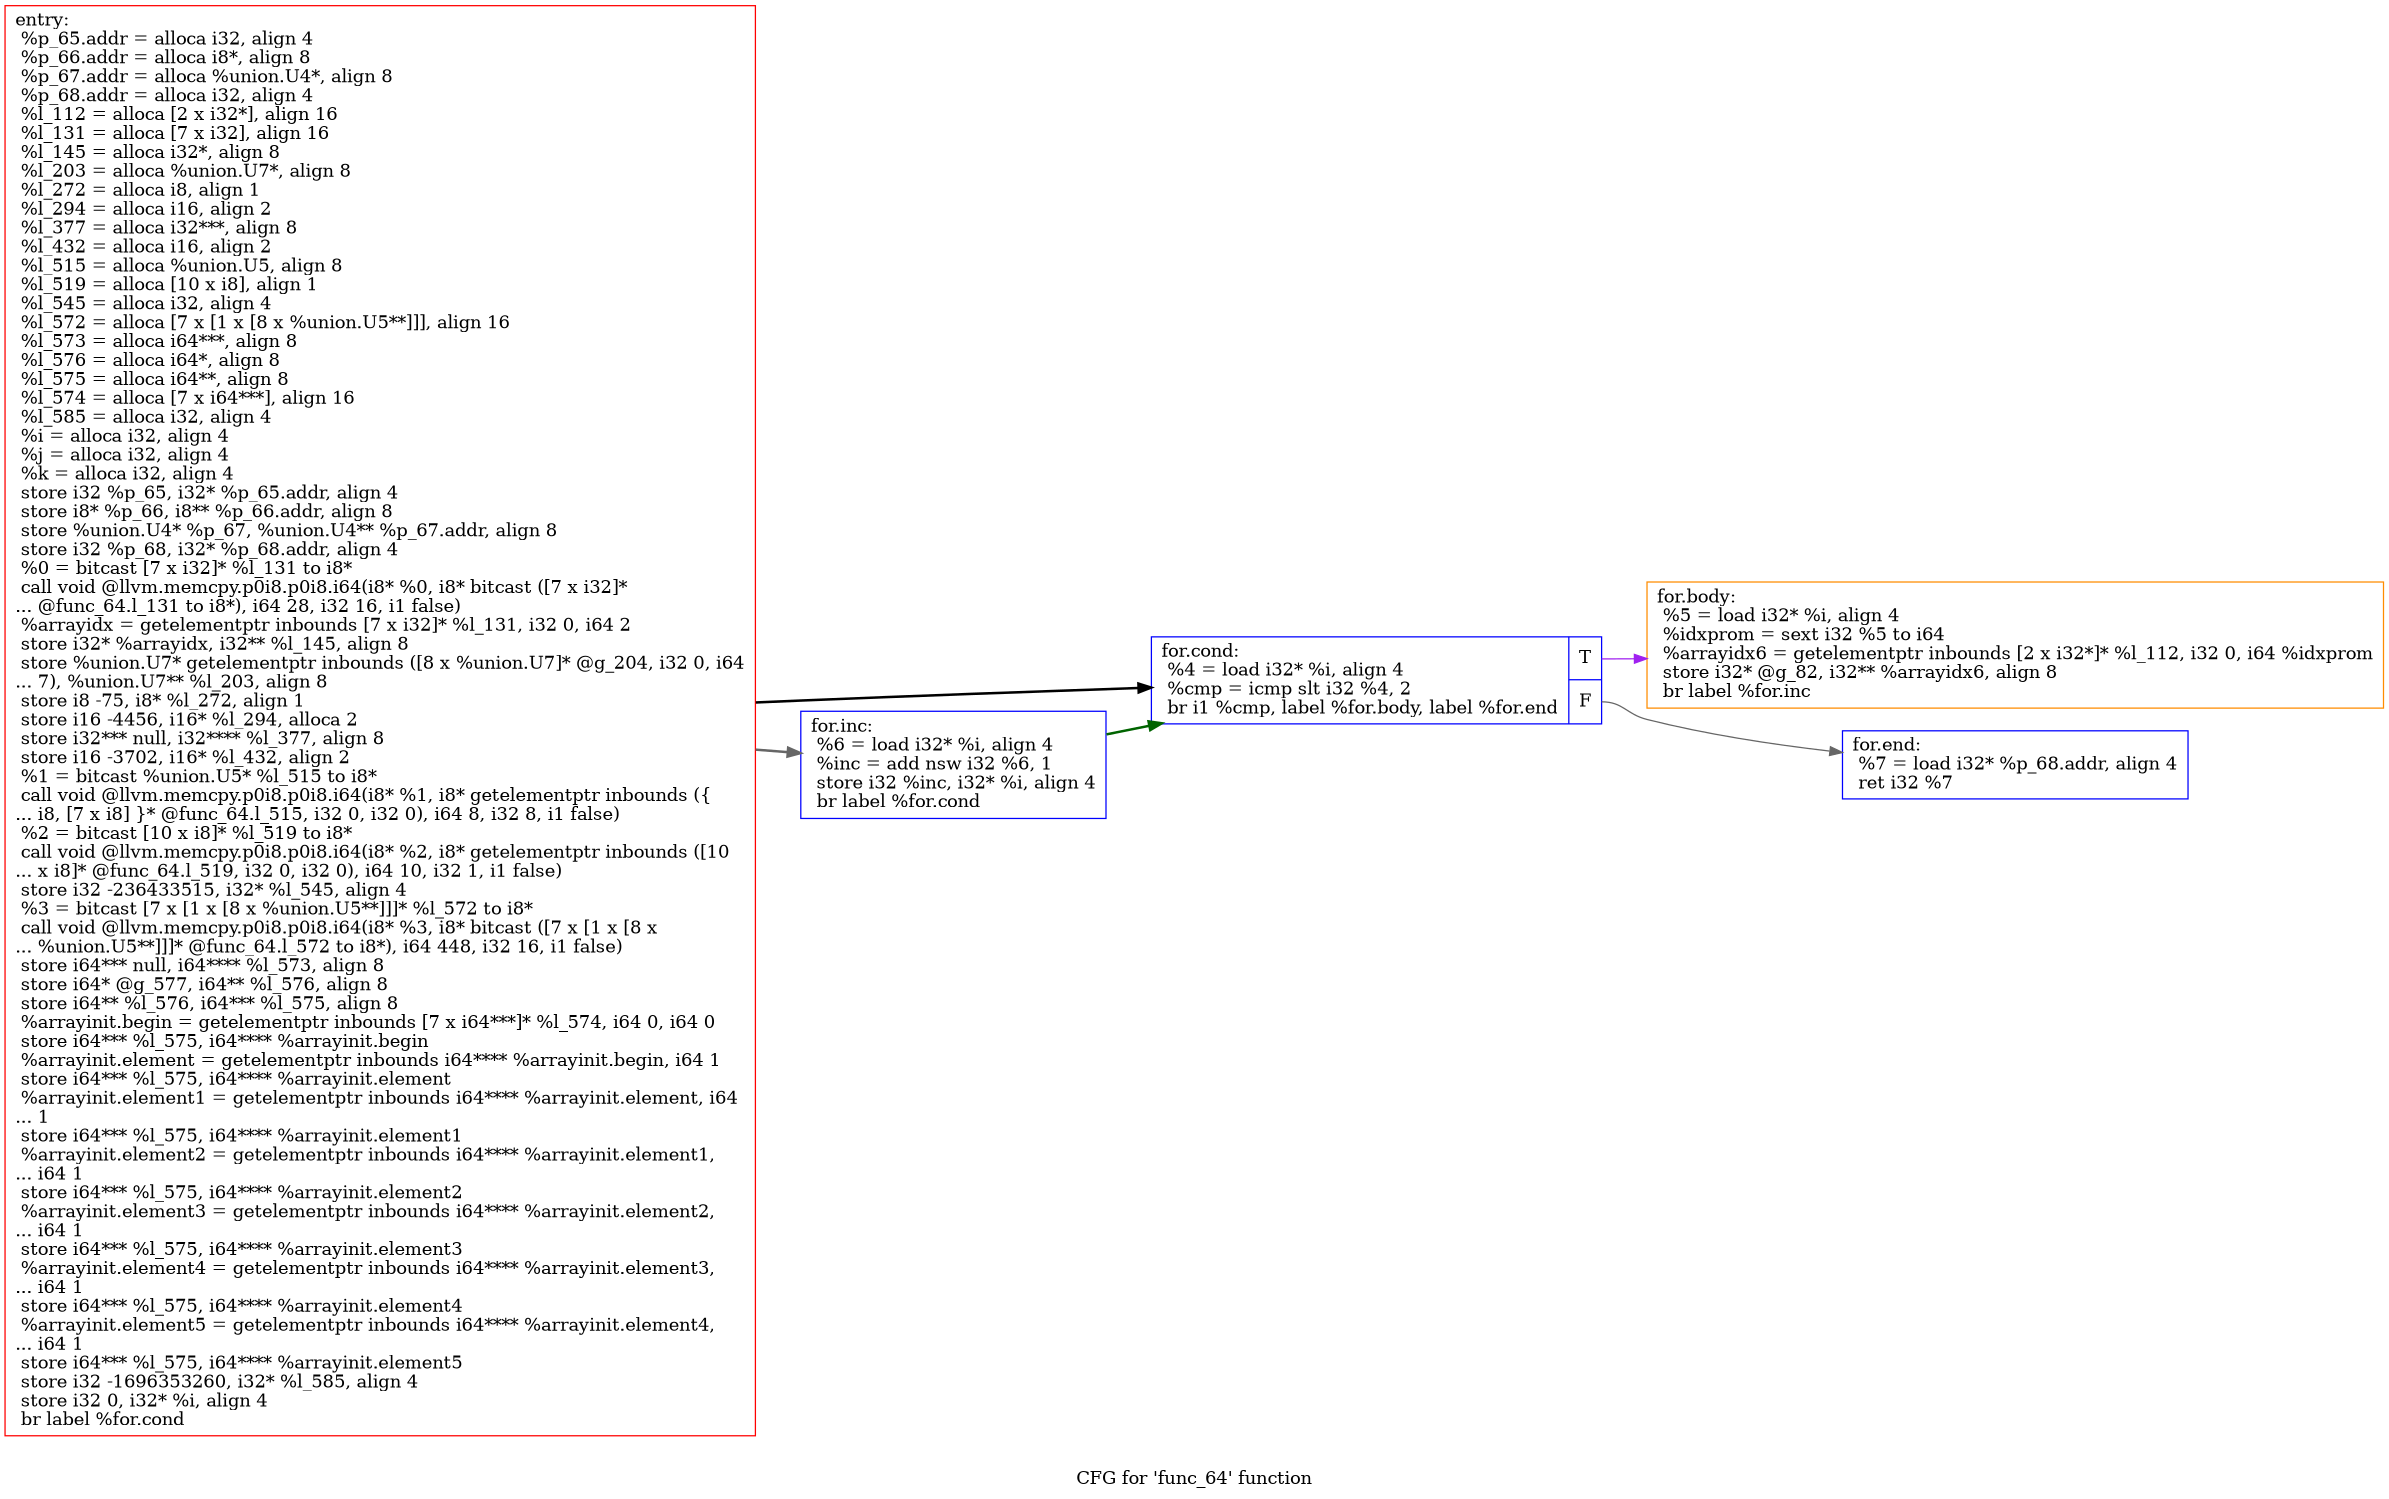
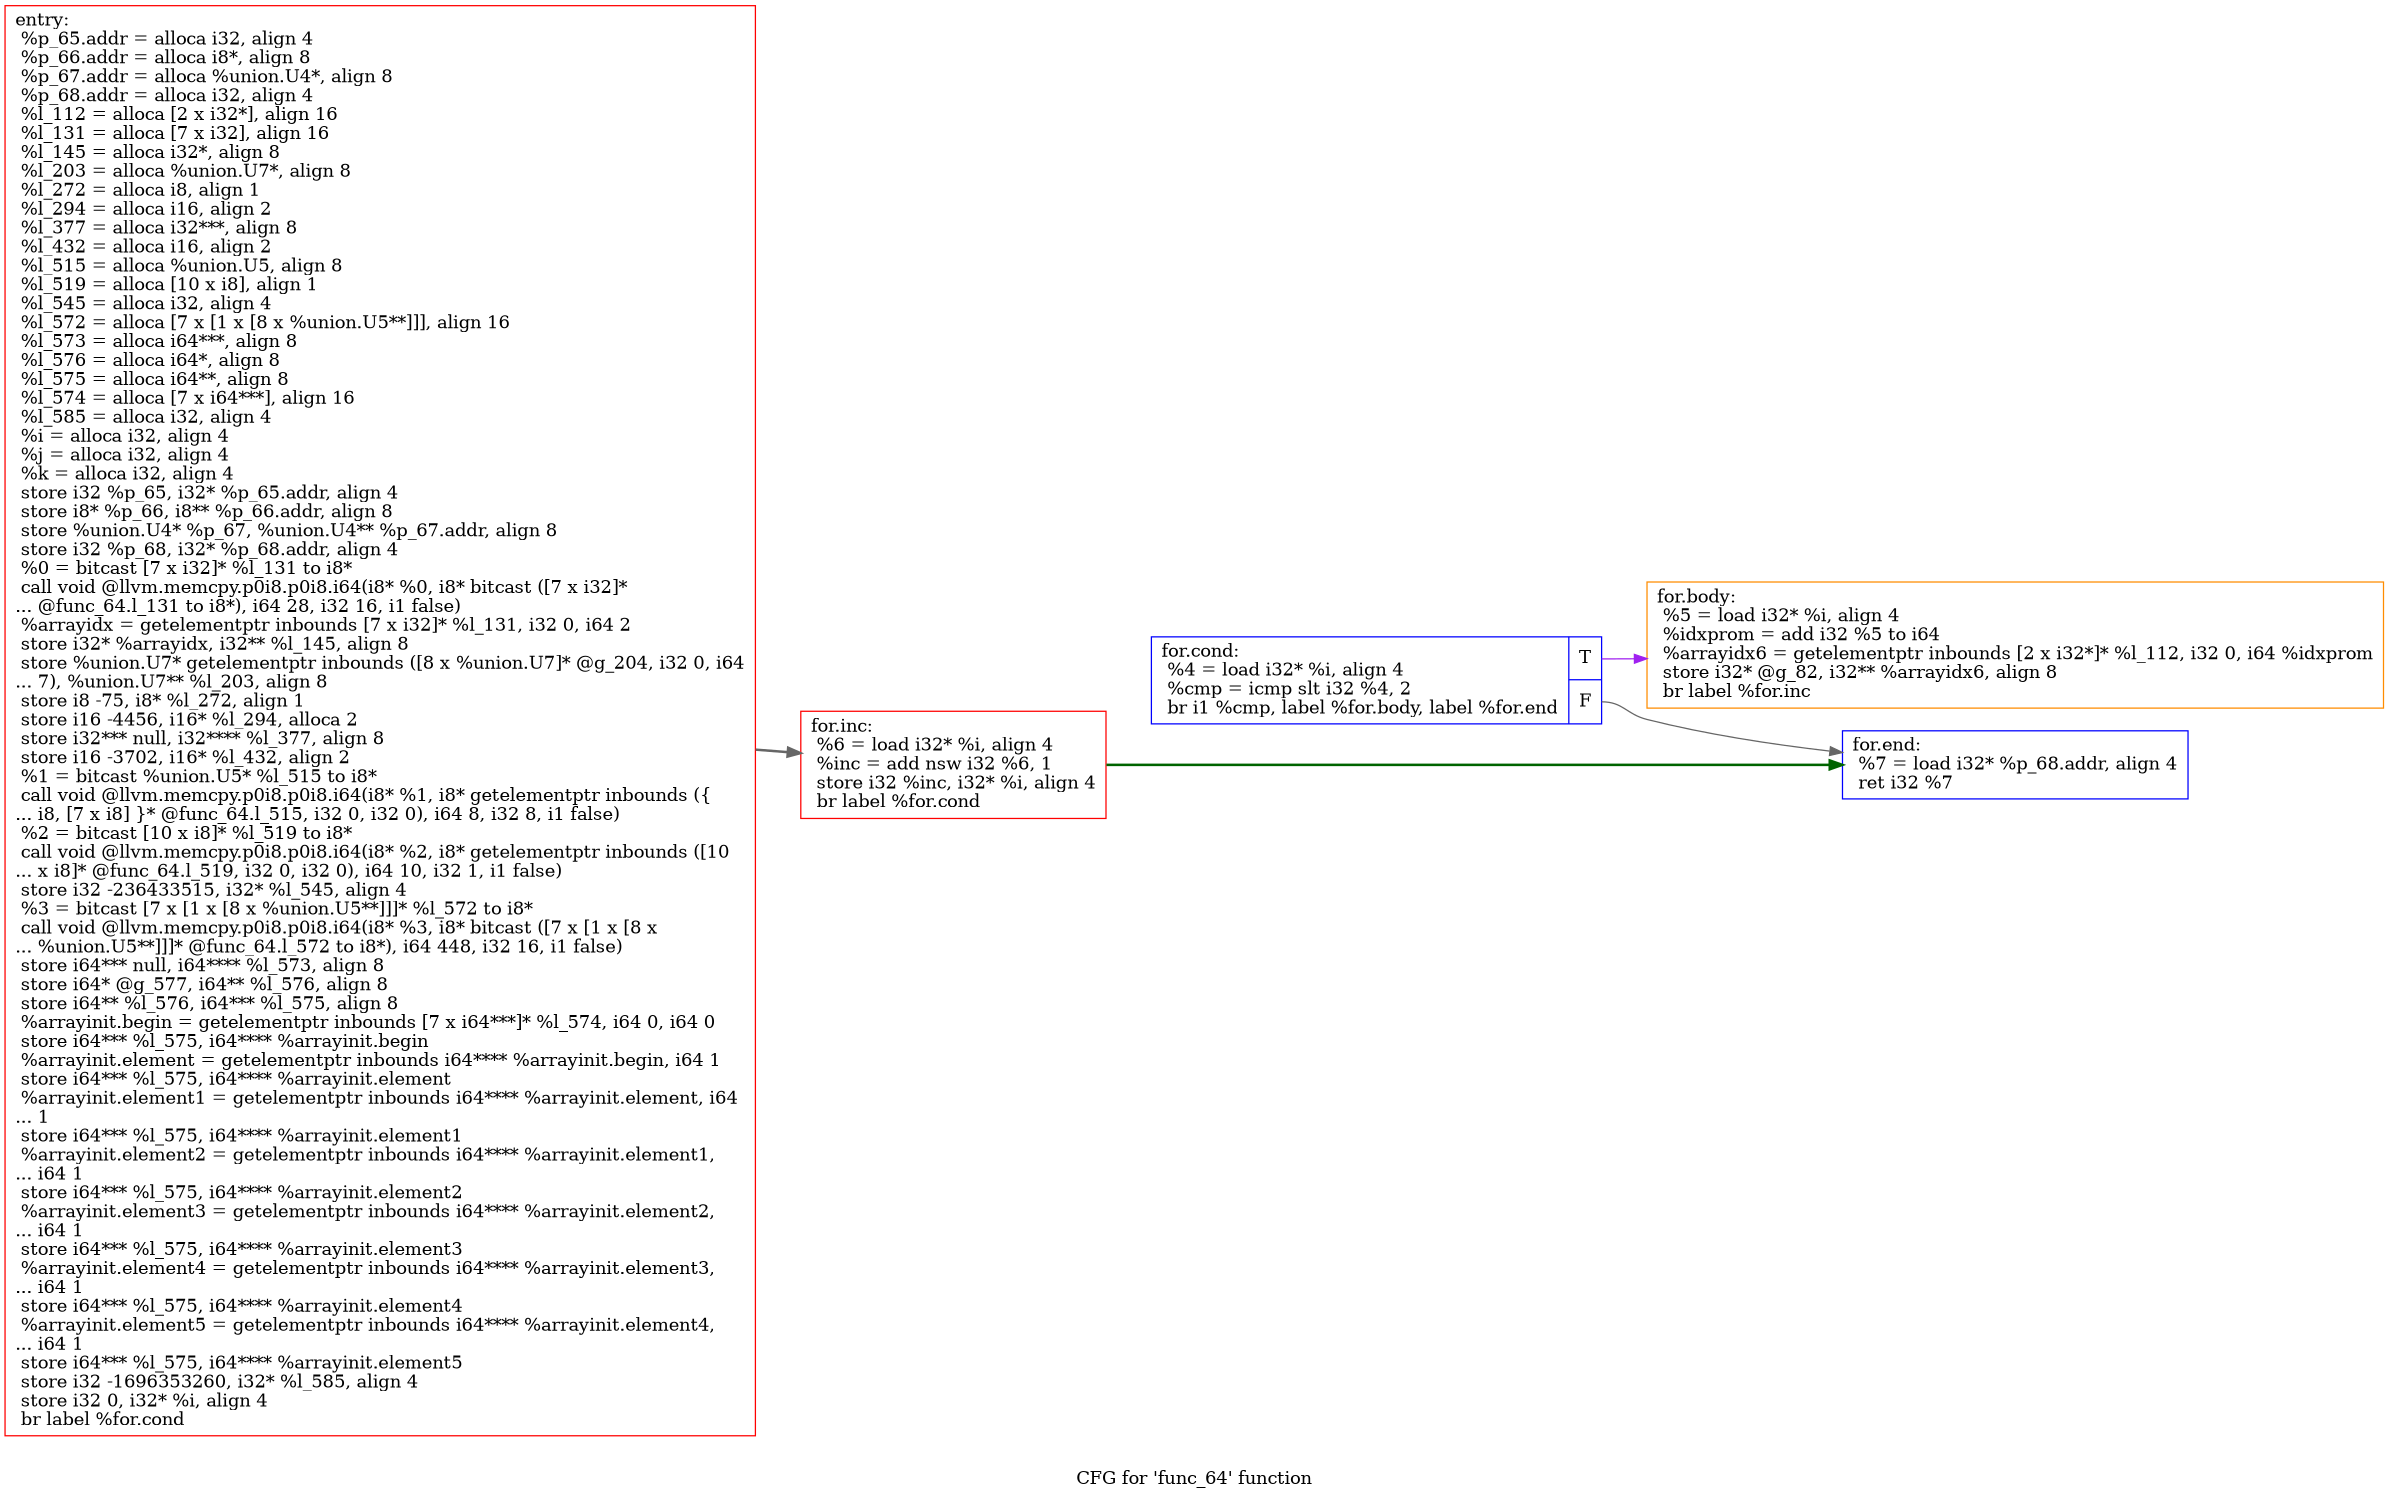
(1801, 635) -> (1799, 635)
(947, 695) -> none
(1128, 730) -> (1468, 765)
(953, 765) -> (953, 765)
